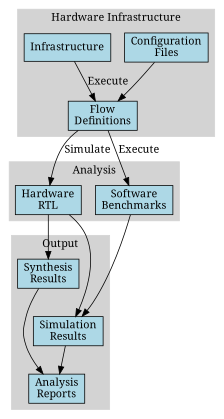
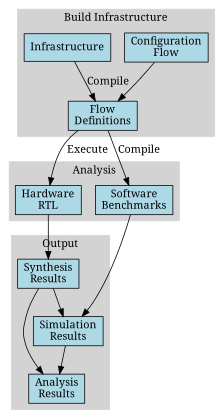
(116, 18) -> (116, 18)
(166, 48) -> (166, 48)
(108, 82) -> (108, 82)
(88, 150) -> (88, 150)
(139, 150) -> (139, 150)
(91, 260) -> (57, 299)
(57, 389) -> (57, 389)
